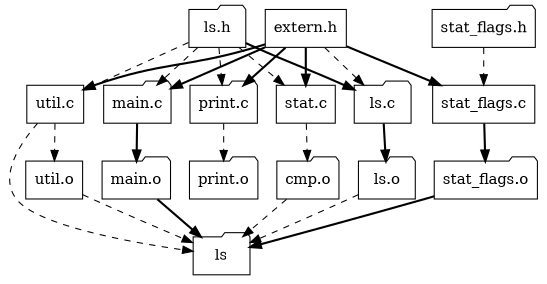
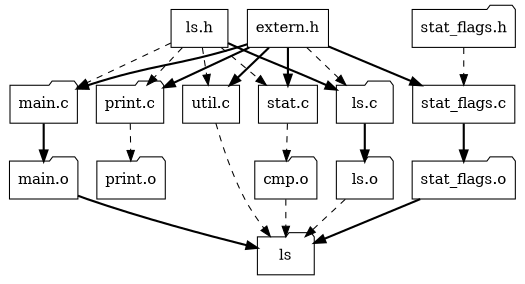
(217, 28) -> (200, 28)
(54, 180) -> none
